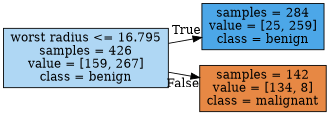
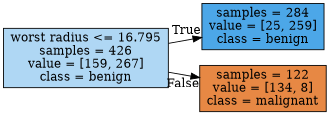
(263, 89) -> (263, 89)
